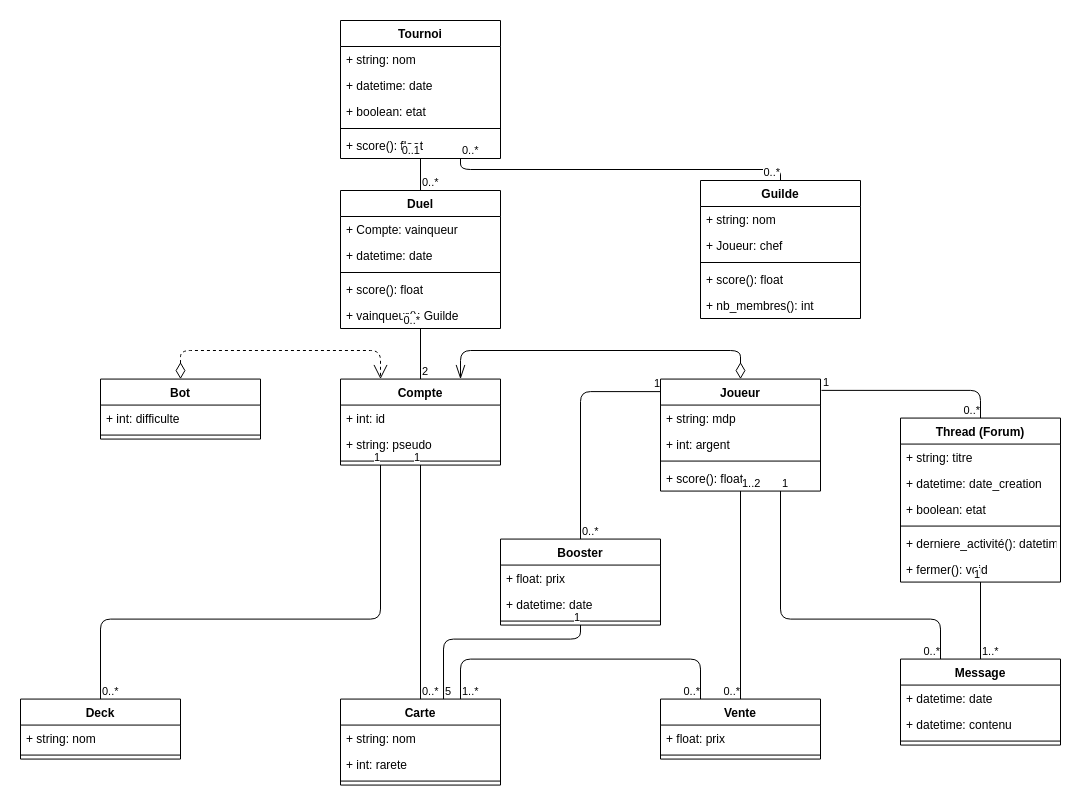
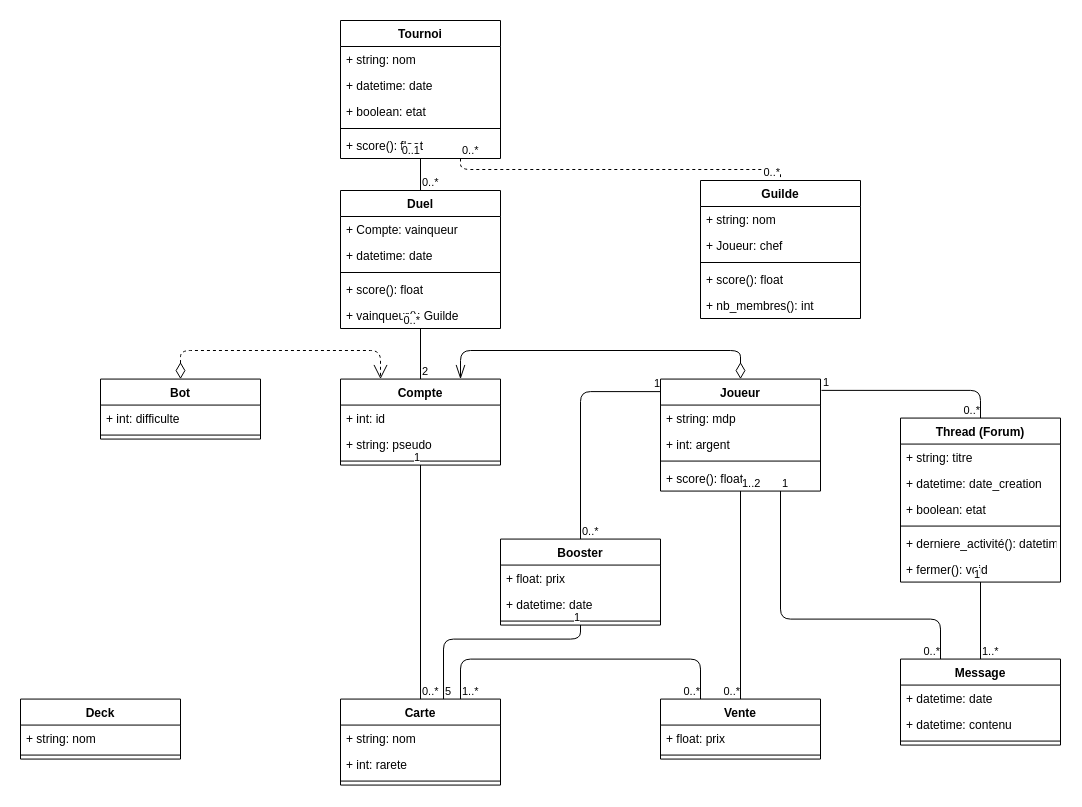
(611, 170) -> (611, 170)
(277, 619) -> none
